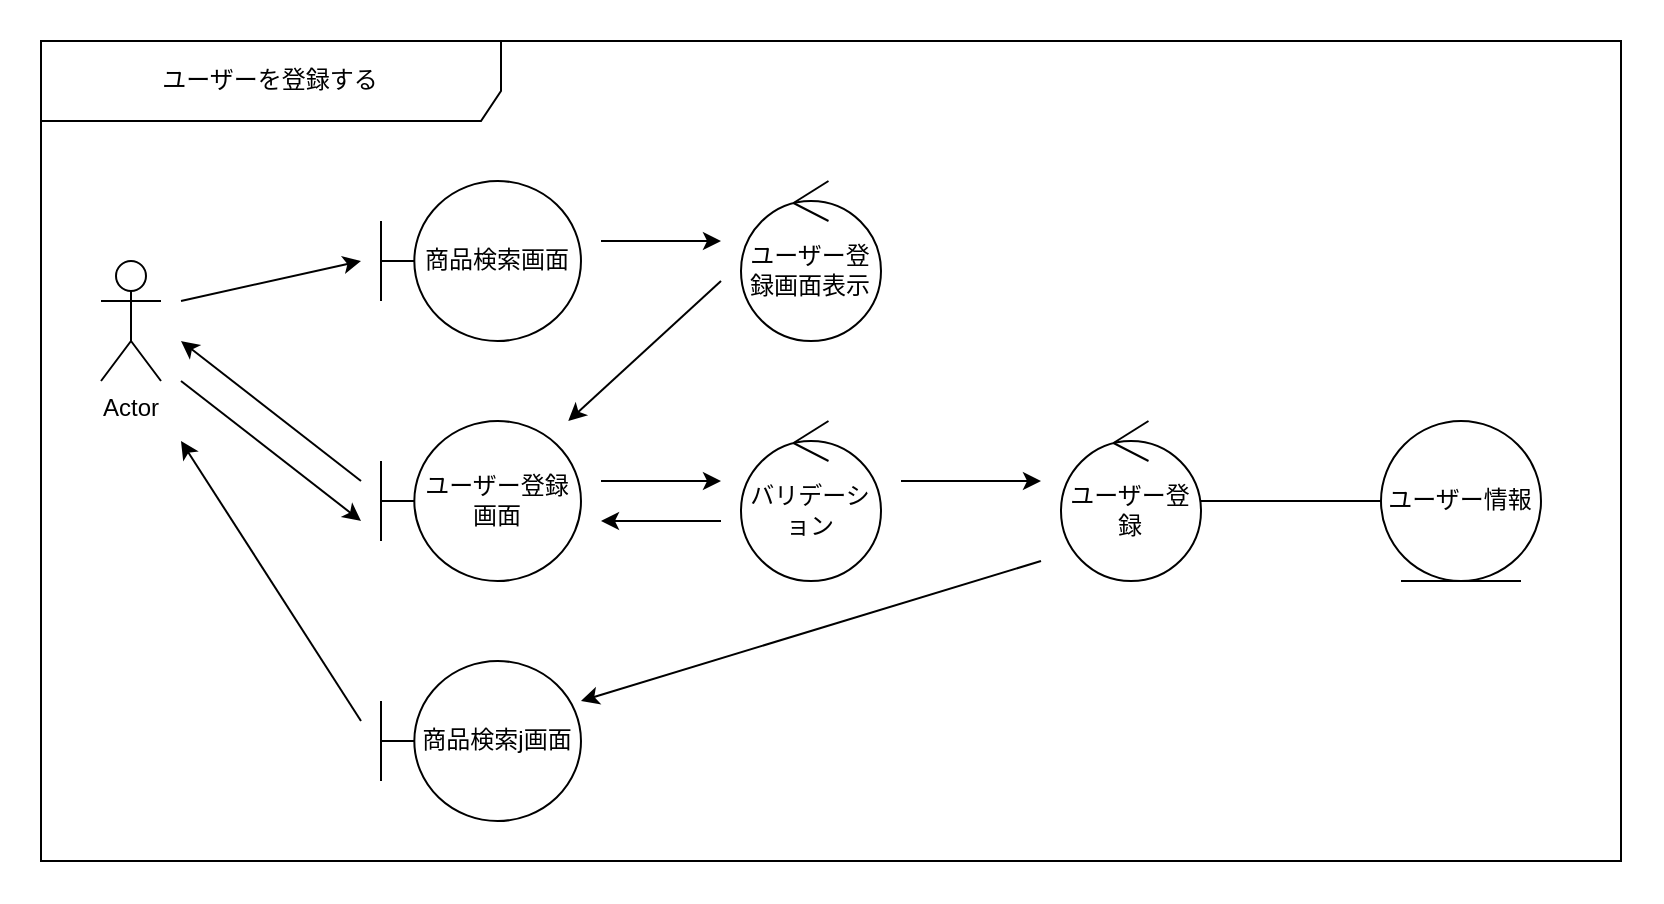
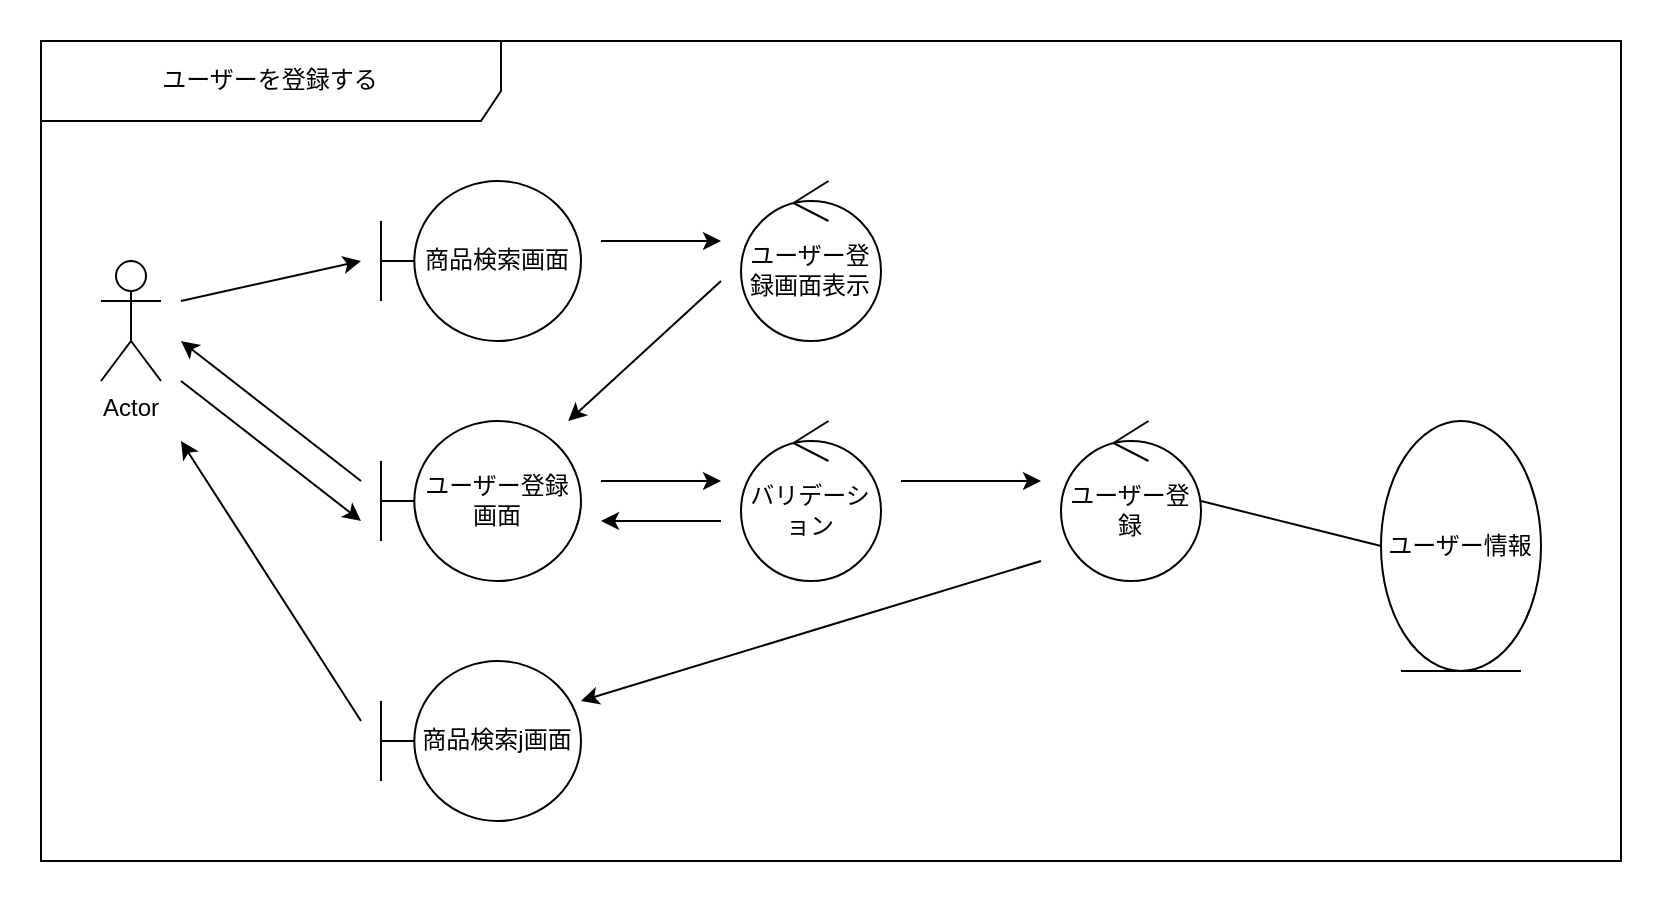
(1461, 501) -> (1461, 546)
